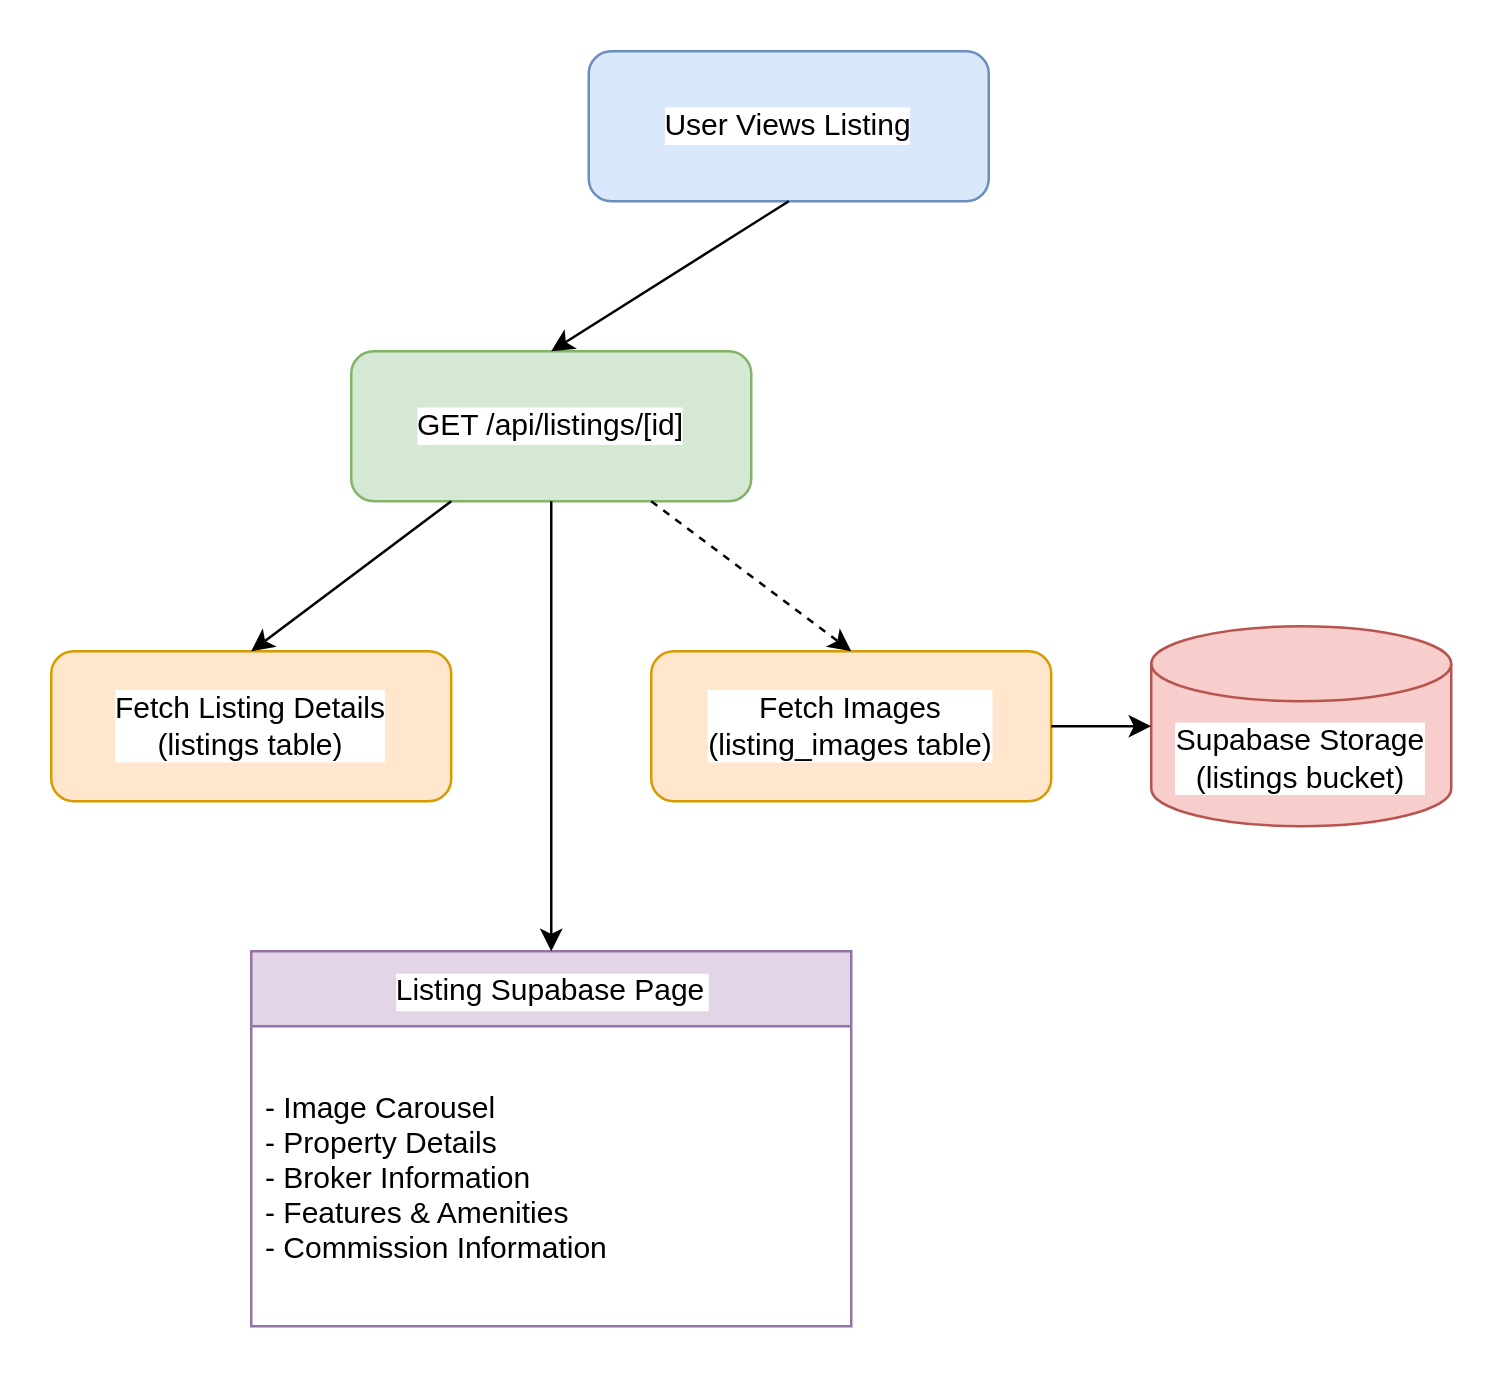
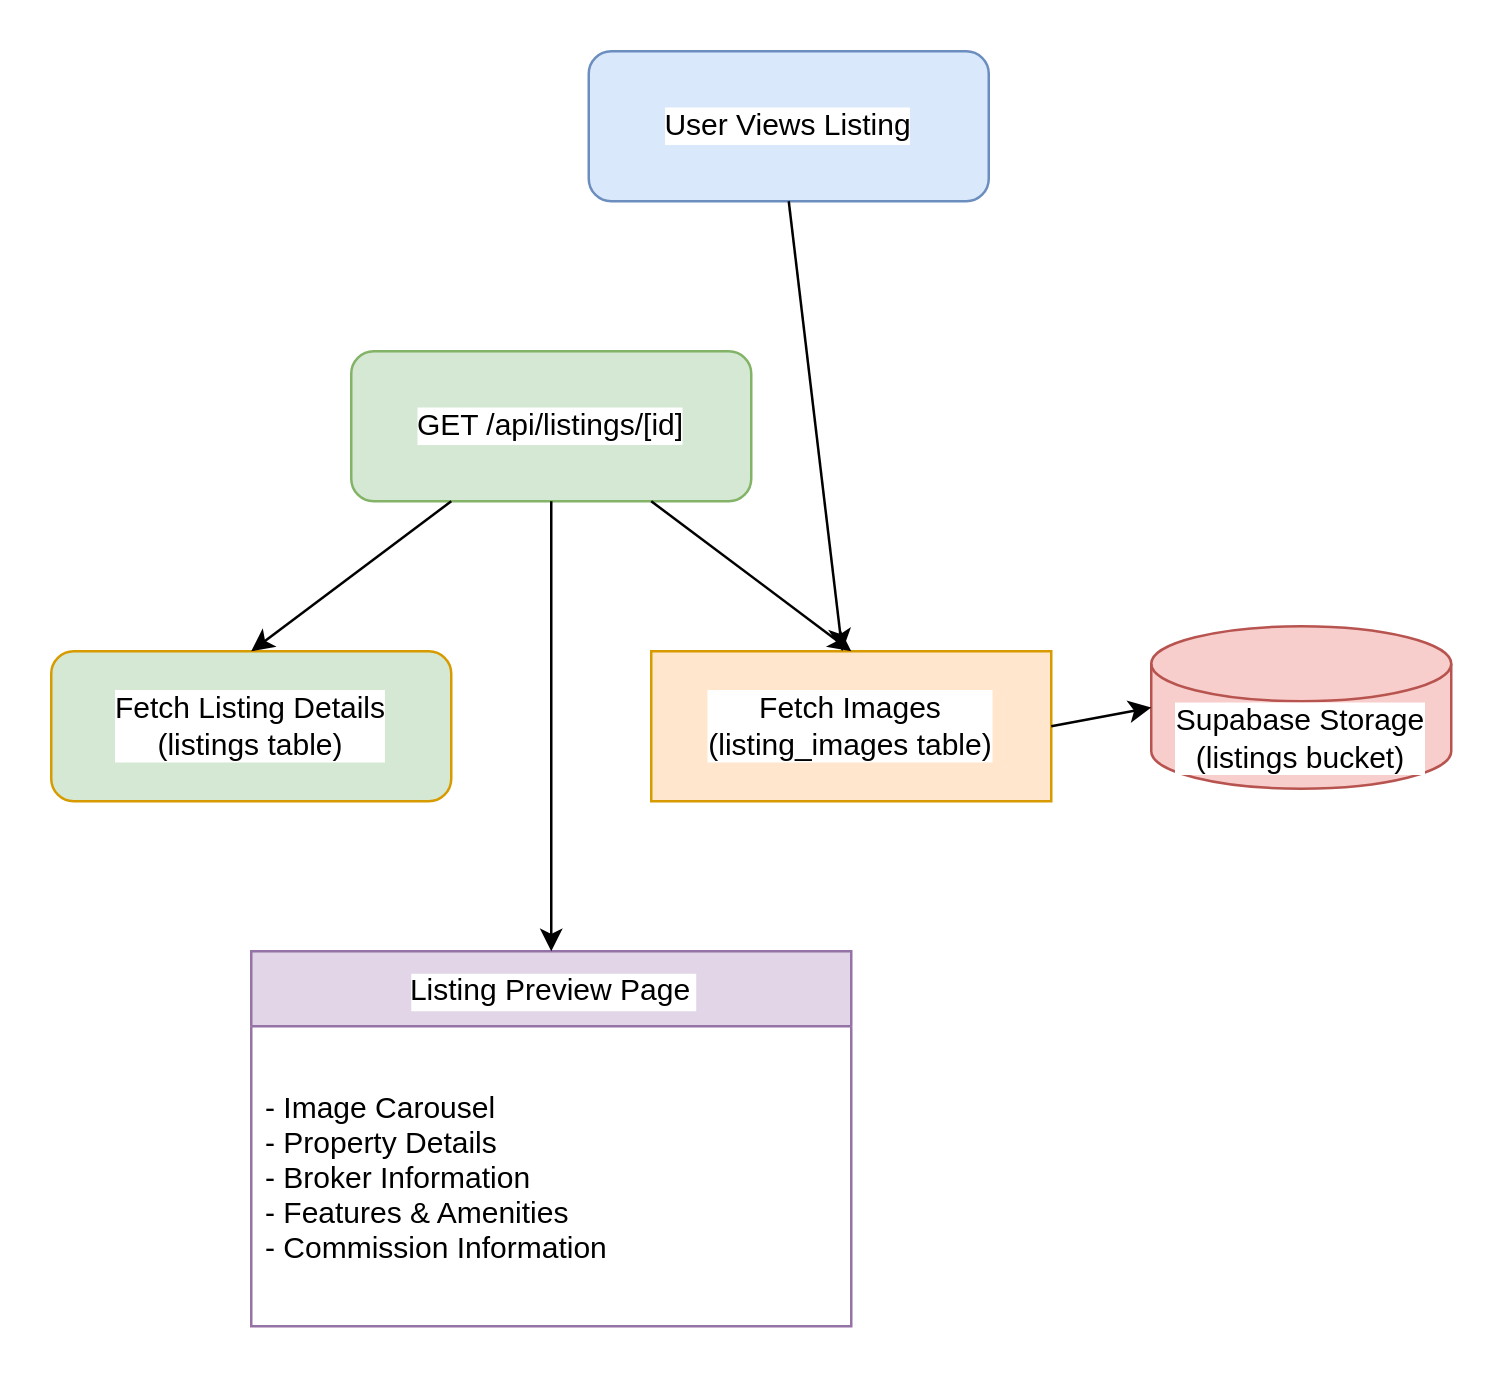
(677, 272) -> (815, 418)
(746, 572) -> (746, 572)
(251, 726) -> (251, 726)
(851, 726) -> (851, 726)
(1301, 726) -> (1301, 708)
(550, 990) -> (550, 990)
